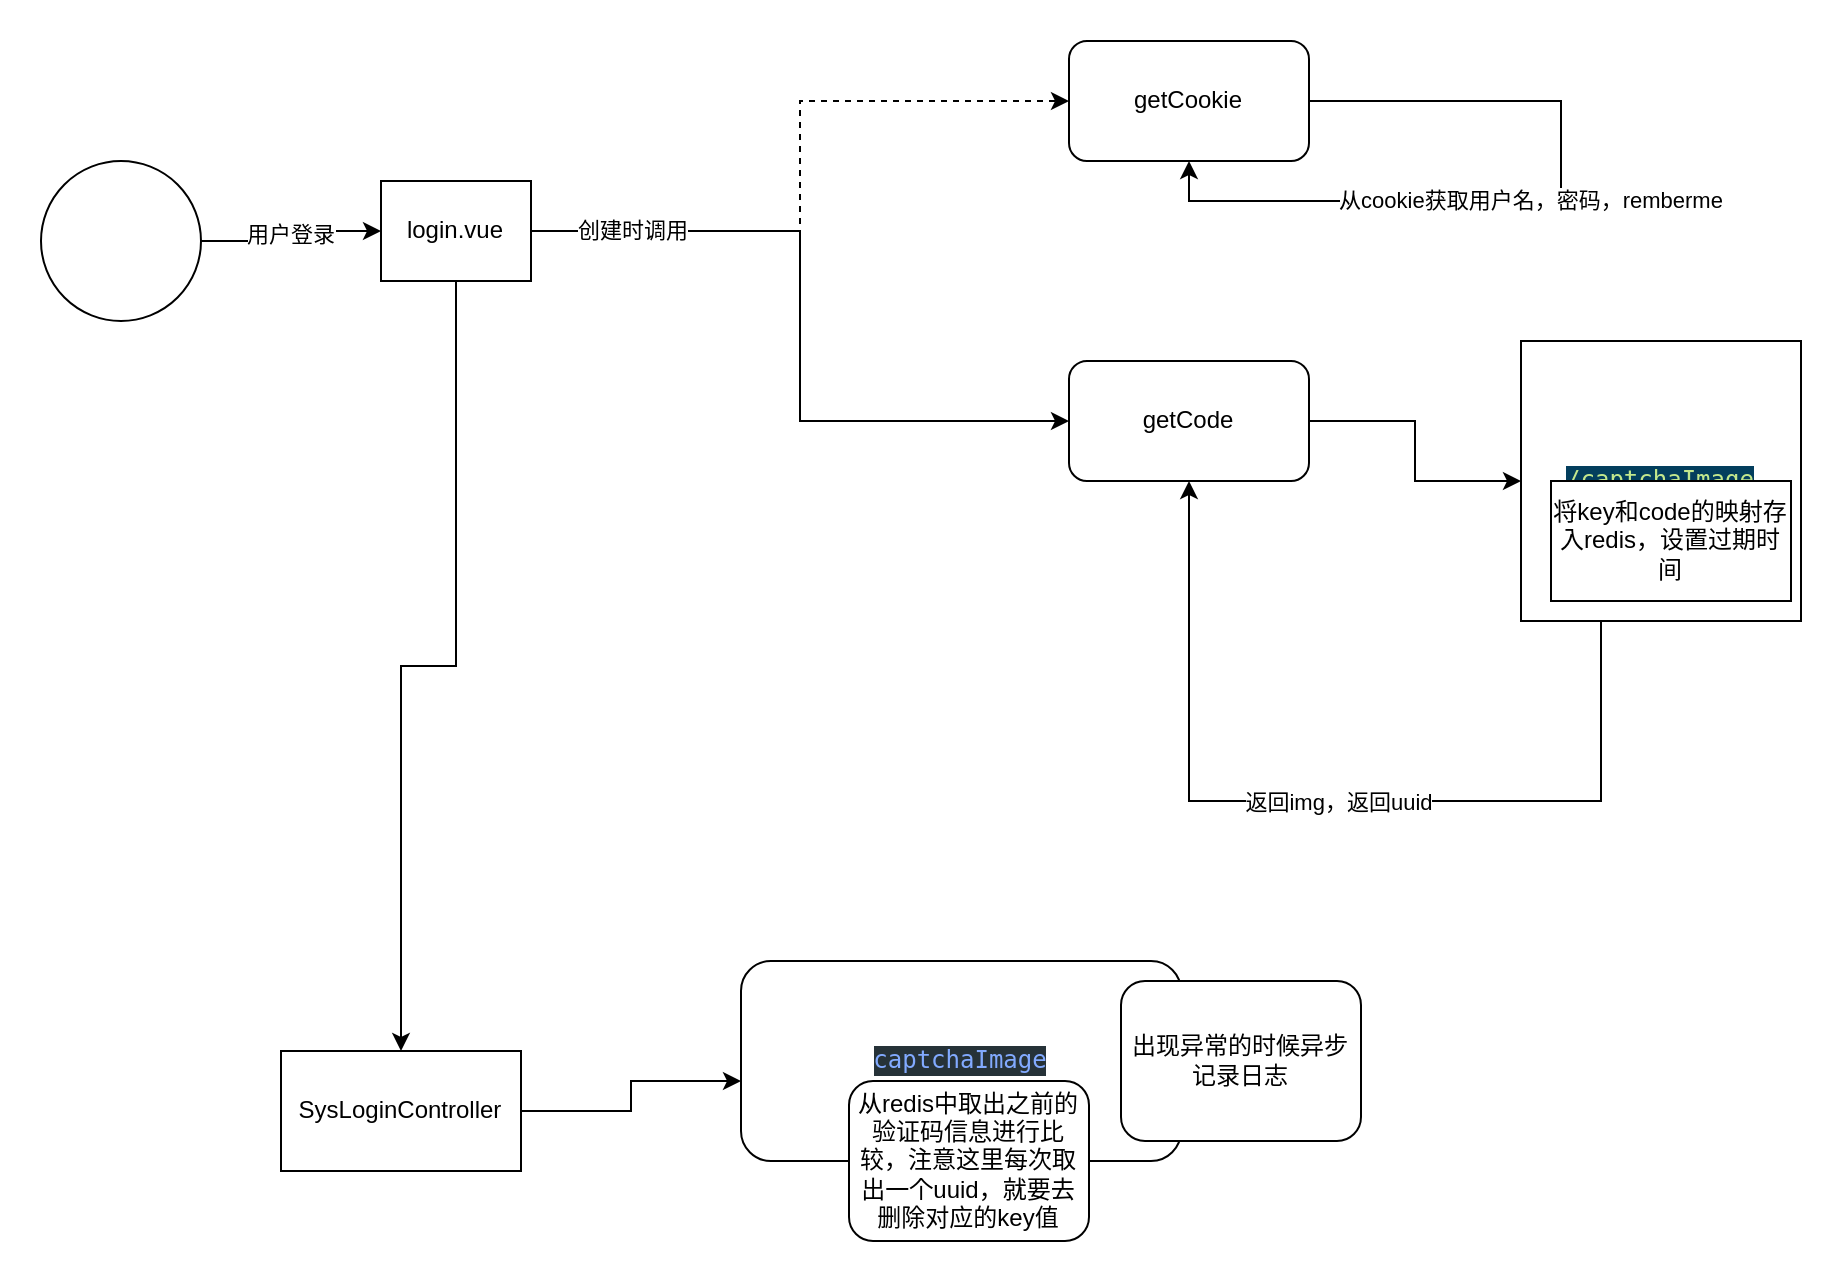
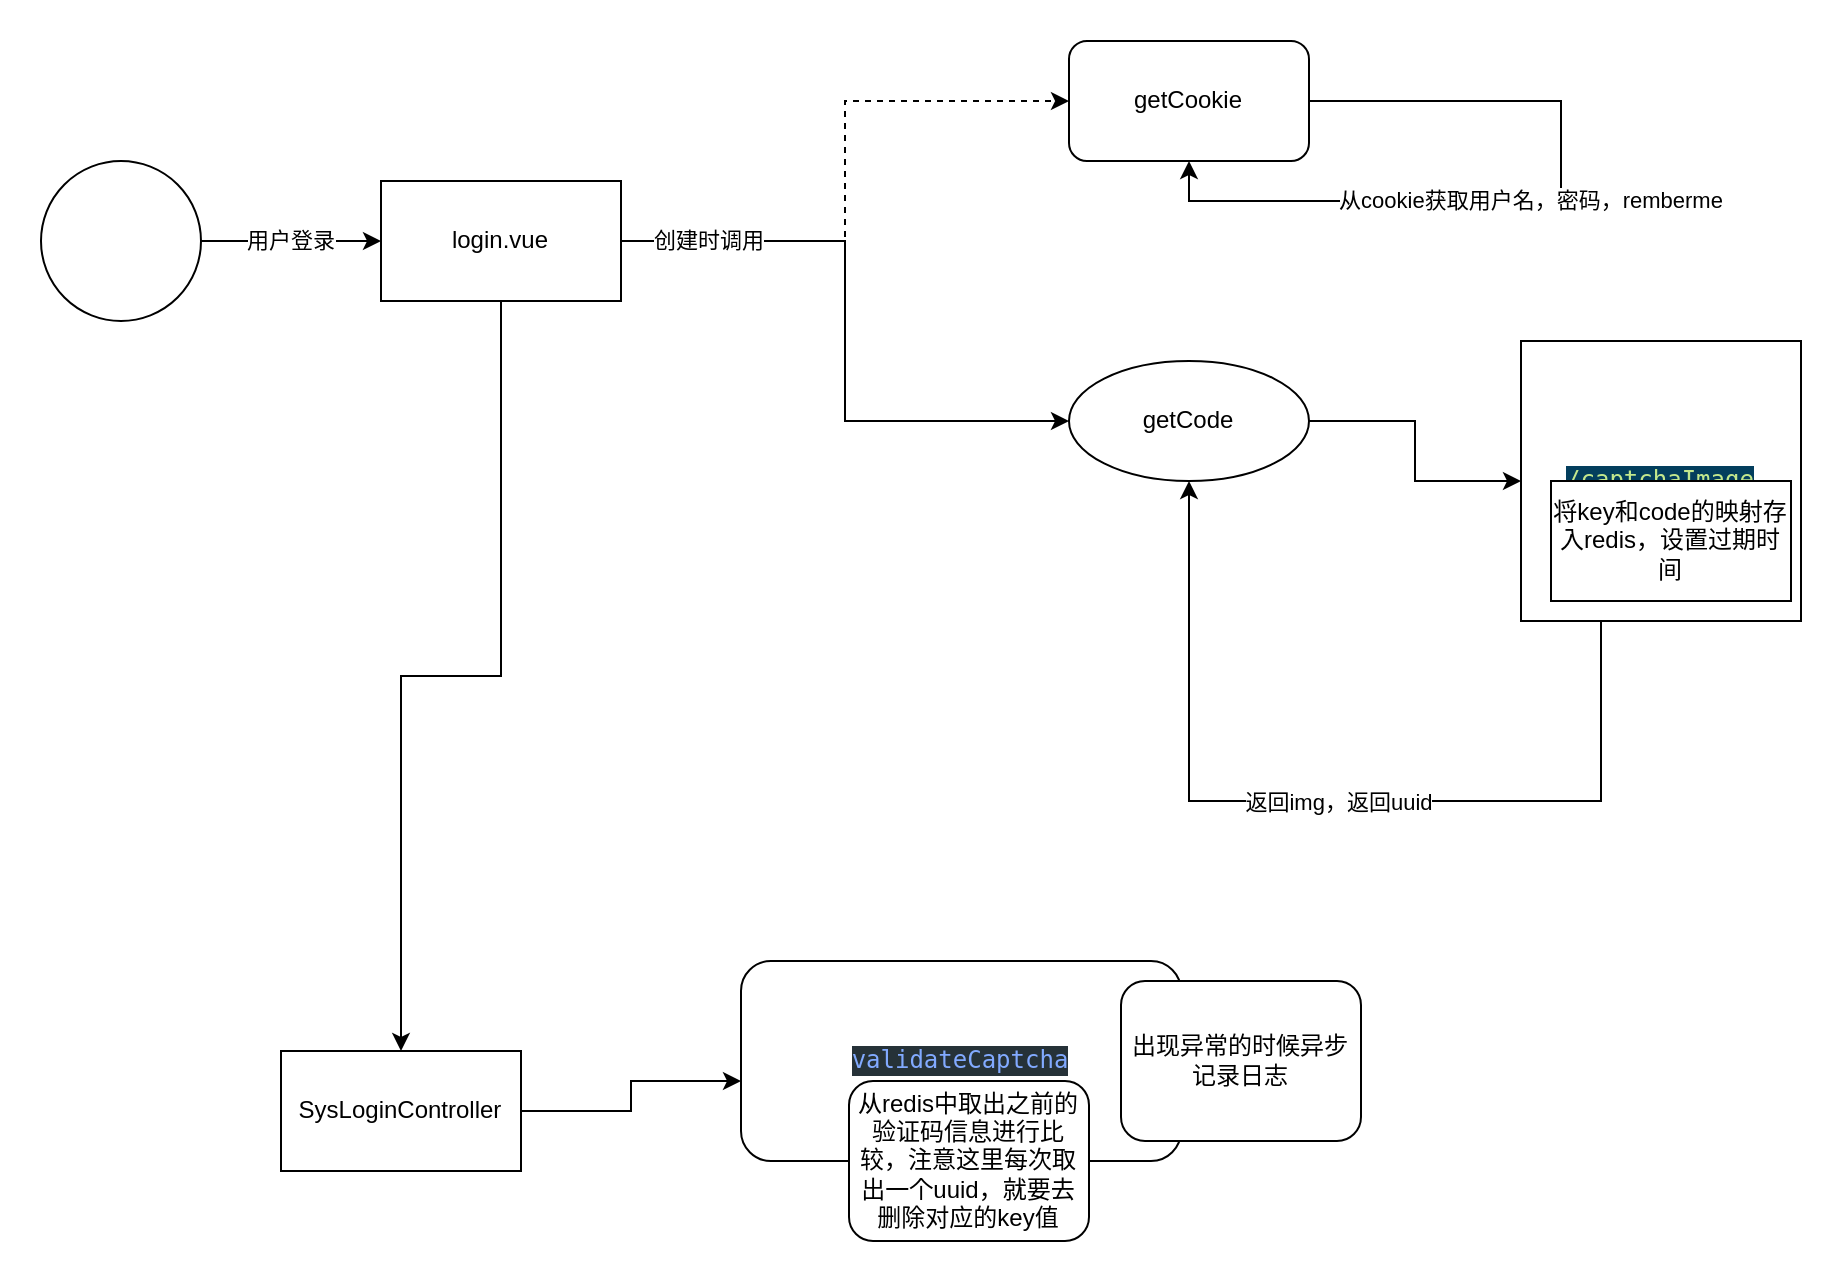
(456, 231) -> (501, 241)
(1189, 421) -> (1189, 421)
(961, 1061) -> (961, 1061)
